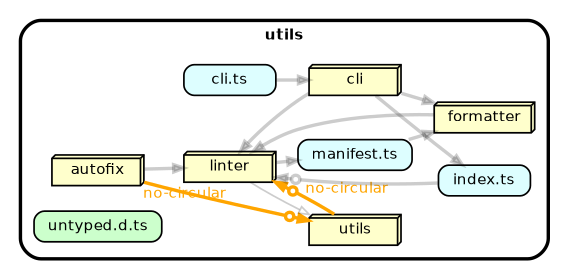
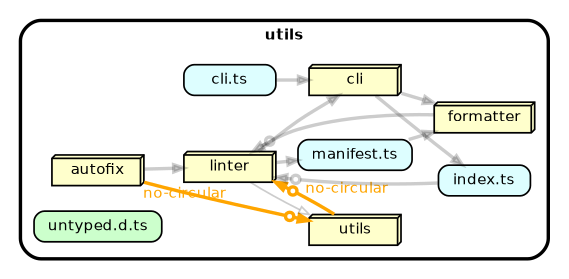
(277, 117) -> (304, 117)
(346, 120) -> (346, 120)
